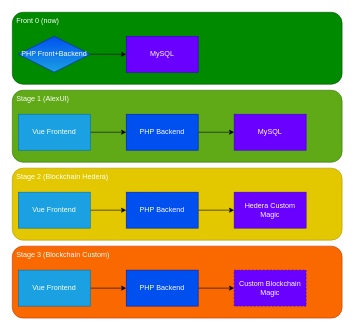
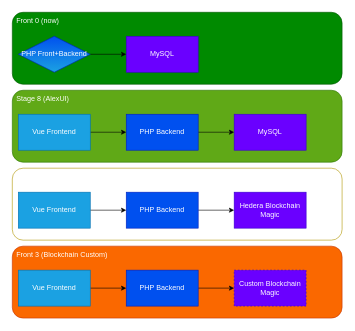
(46, 99) -> (46, 99)
(66, 177) -> (66, 177)
(270, 210) -> (270, 210)
(66, 255) -> (66, 255)
